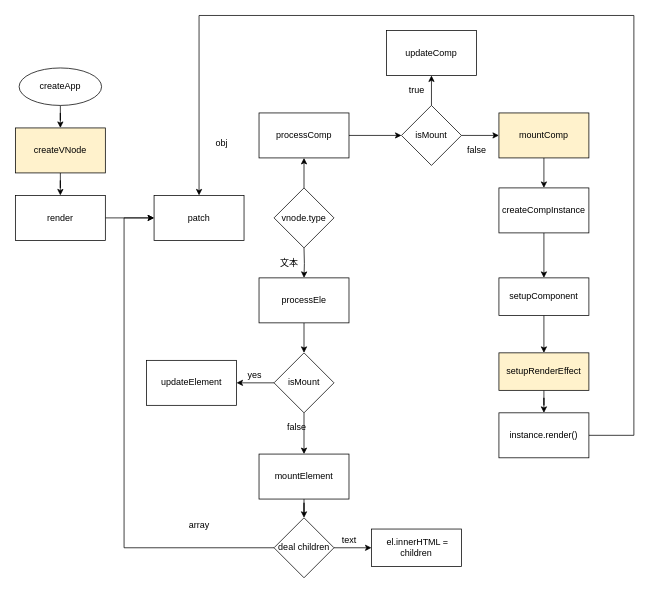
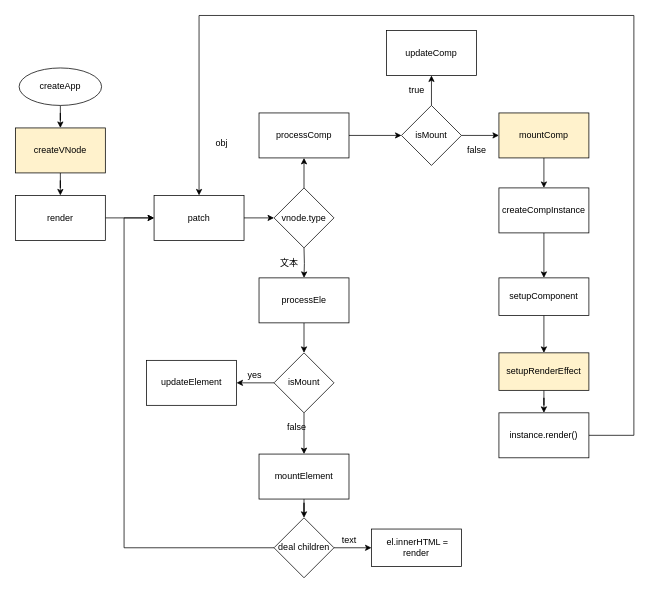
none -> (267, 218)
(199, 525) -> none
(417, 548) -> (417, 548)
